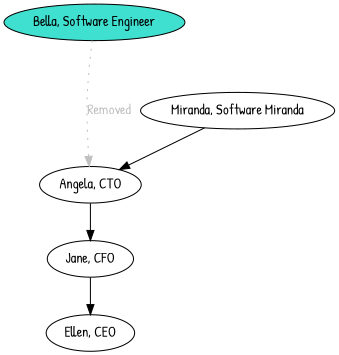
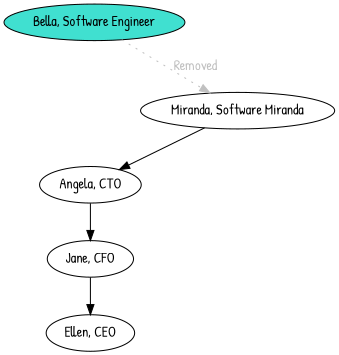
(87, 98) -> (161, 64)
